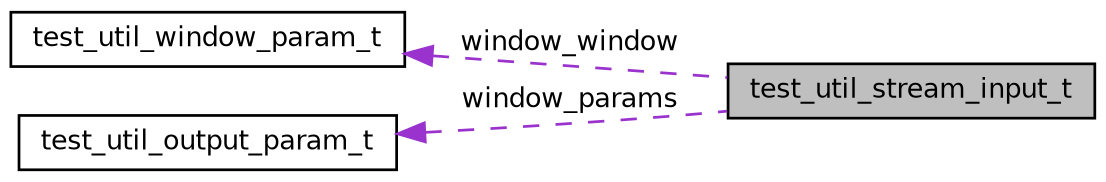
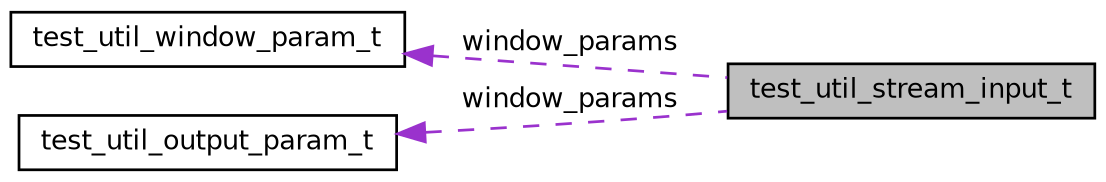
(566, 43) -> (566, 43)
